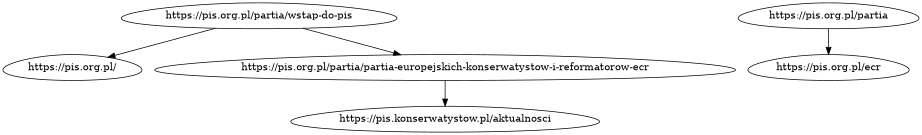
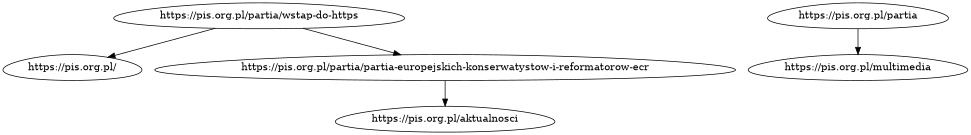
(259, 16) -> (259, 16)
(829, 67) -> (858, 67)
(445, 119) -> (445, 119)
